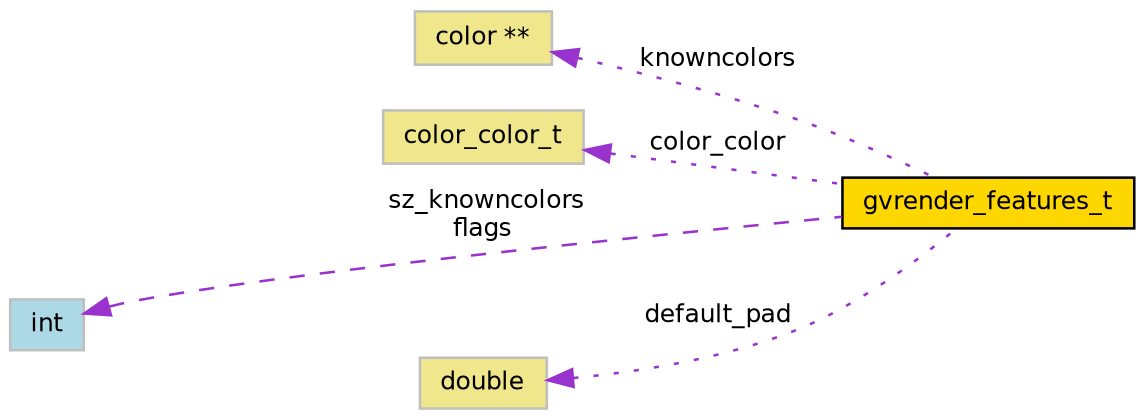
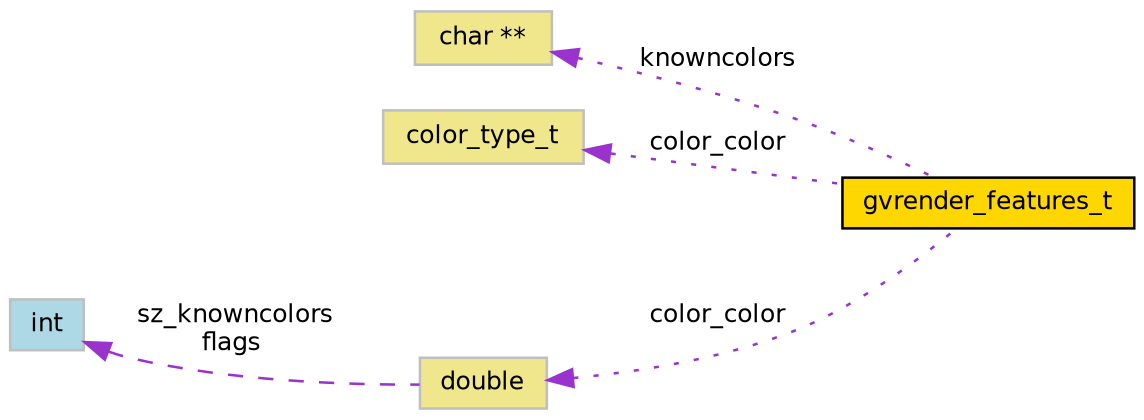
(483, 38) -> (483, 38)
(483, 137) -> (483, 137)
(475, 255) -> (263, 378)
(714, 316) -> (714, 316)
